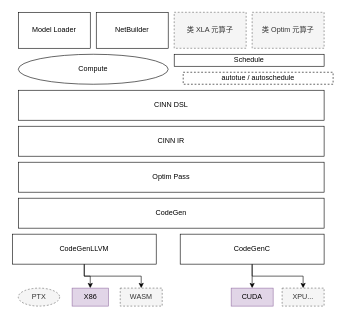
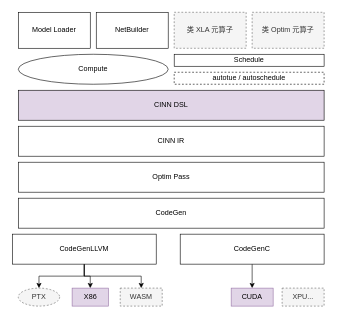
(258, 78) -> (249, 78)
(171, 105) -> (171, 105)
none -> (39, 278)
(303, 278) -> none
